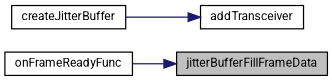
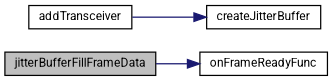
(157, 17) -> (163, 17)
(148, 64) -> (172, 64)
